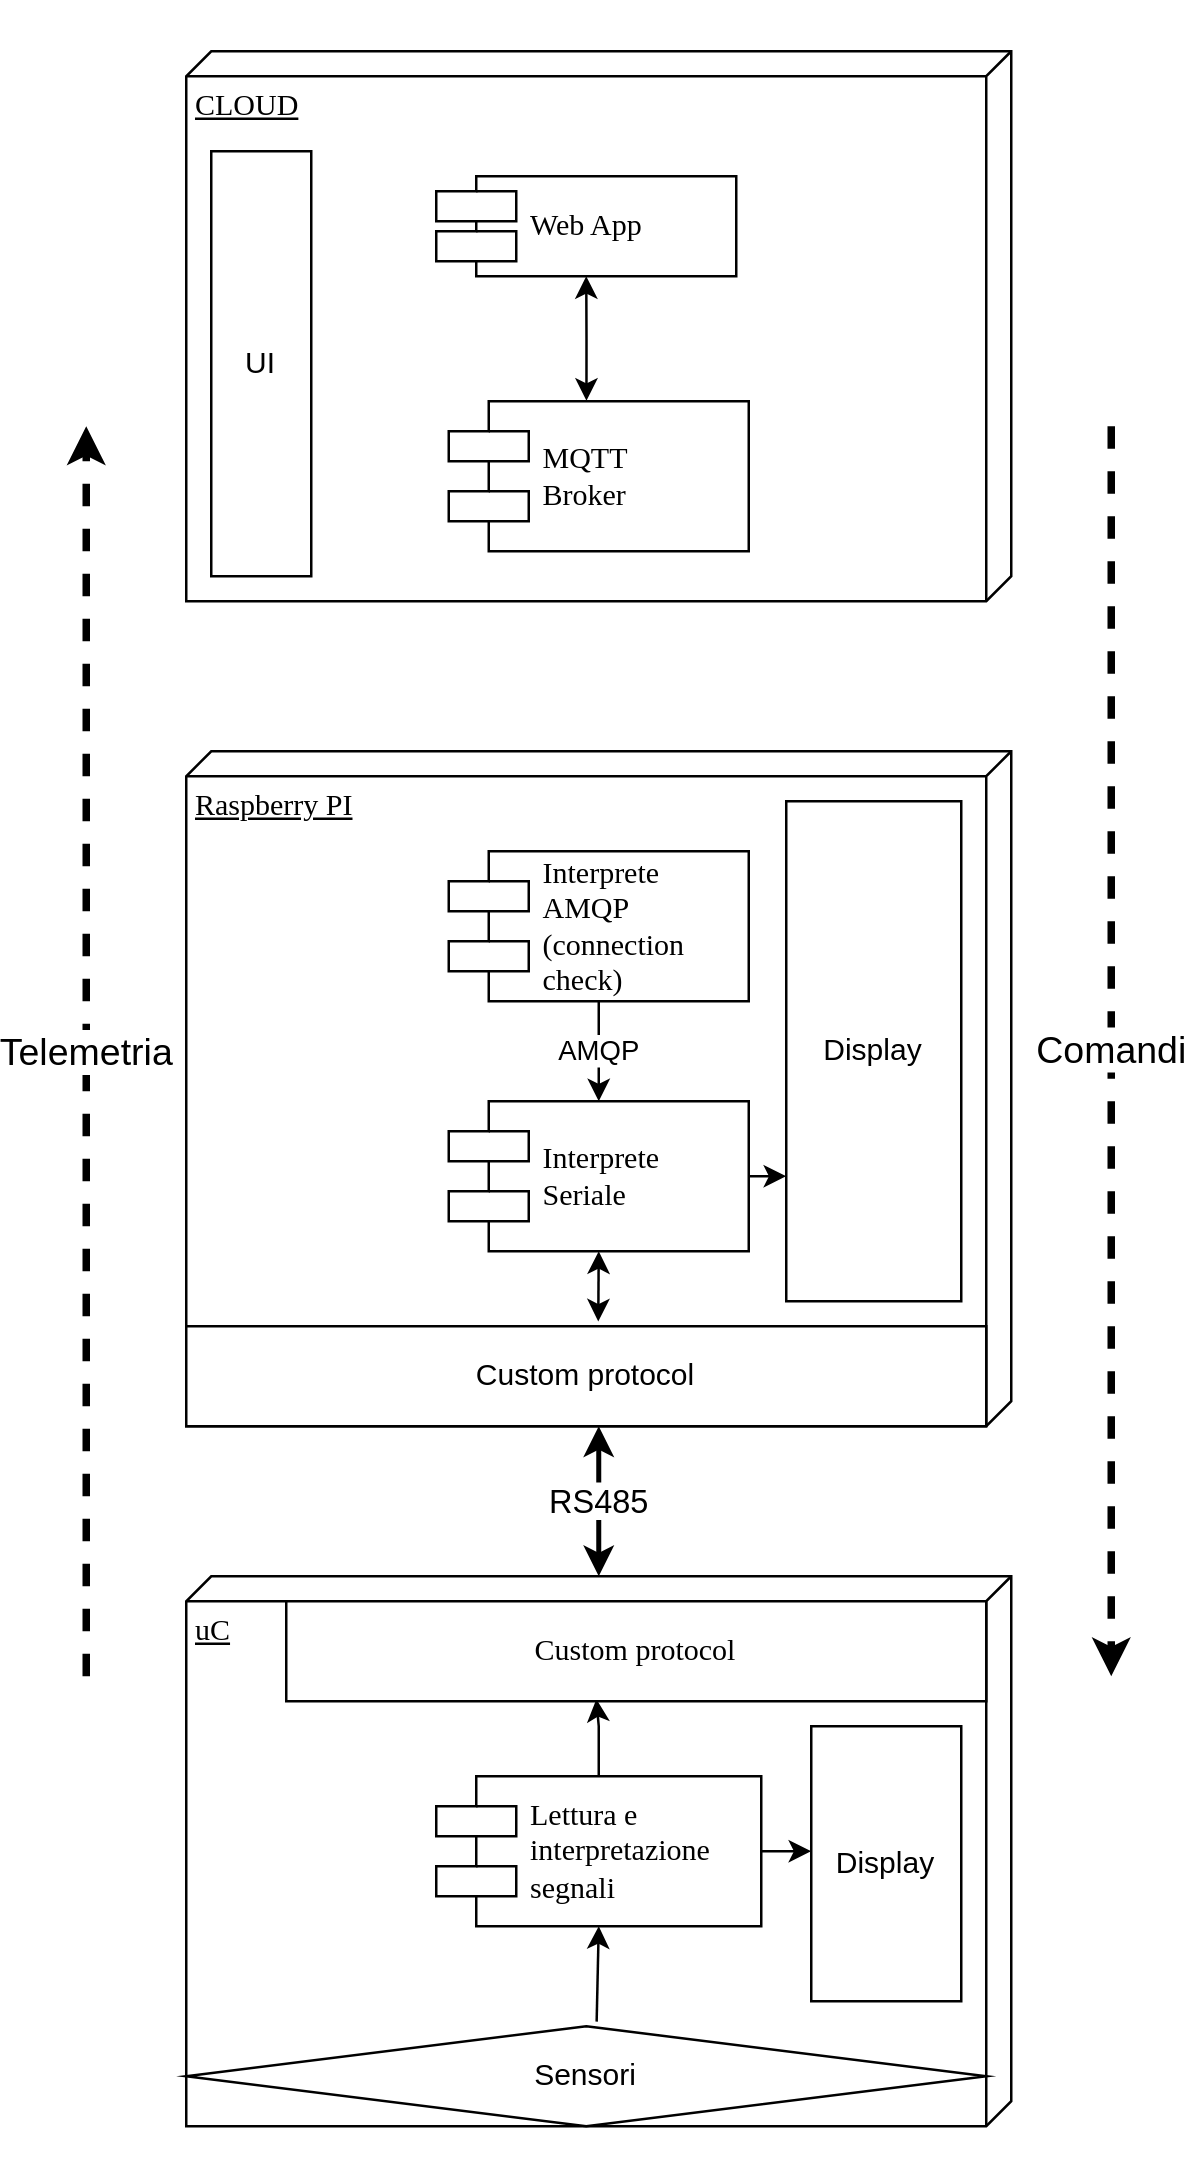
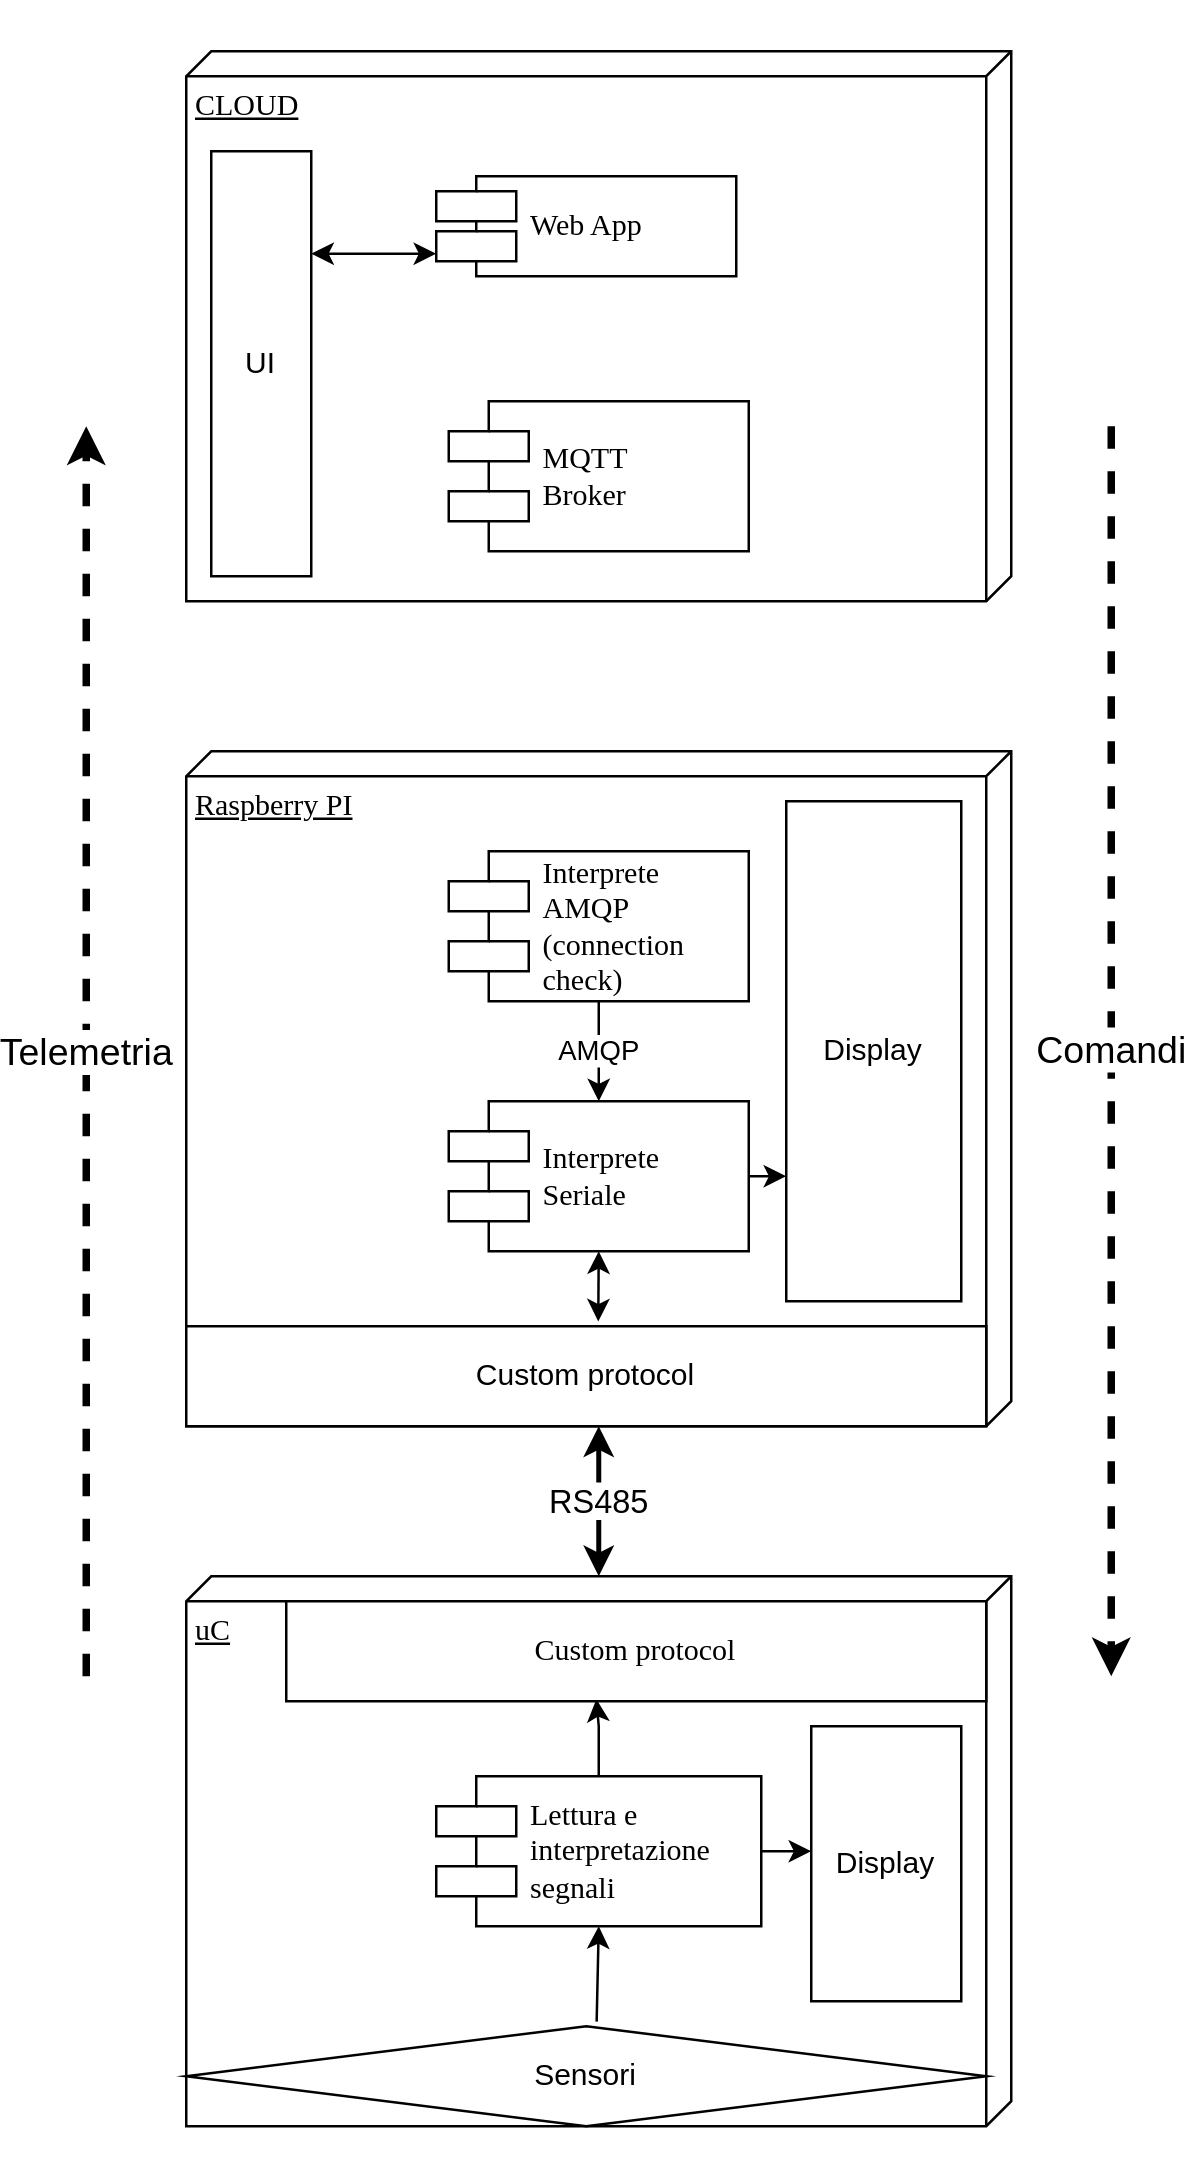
none -> (386, 254)
(587, 339) -> none
